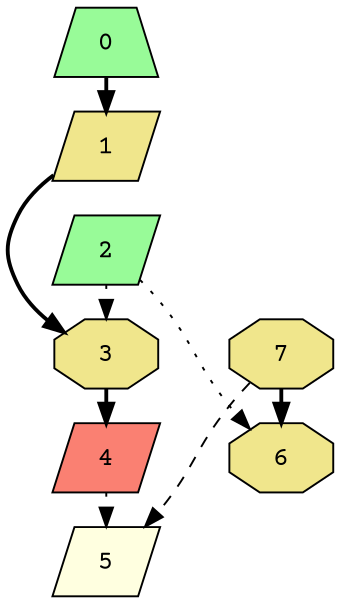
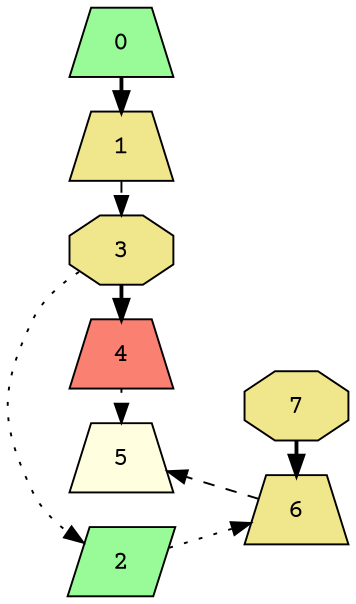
(106, 146) -> (121, 146)
(8, 247) -> (121, 188)
(106, 292) -> (8, 399)
(202, 446) -> (222, 488)
(106, 458) -> (121, 354)
(281, 458) -> (296, 510)
(106, 562) -> (121, 458)
